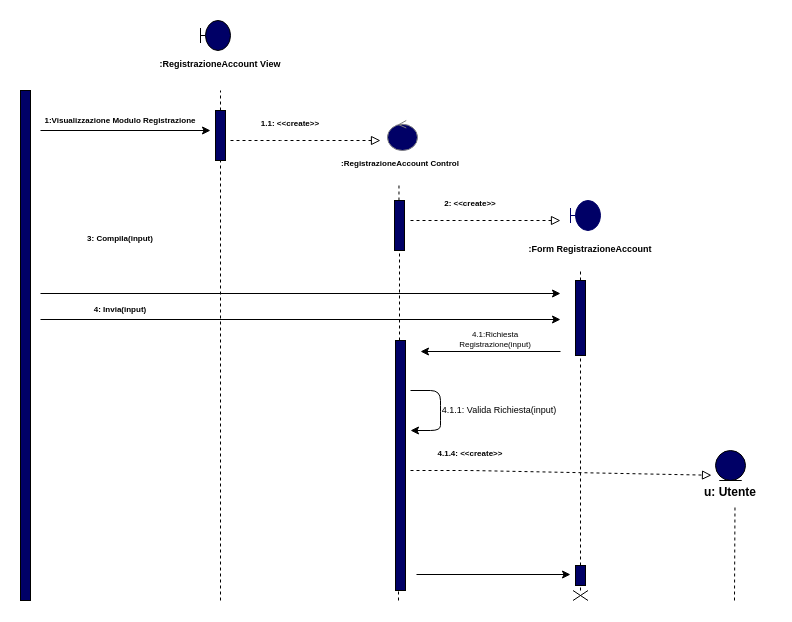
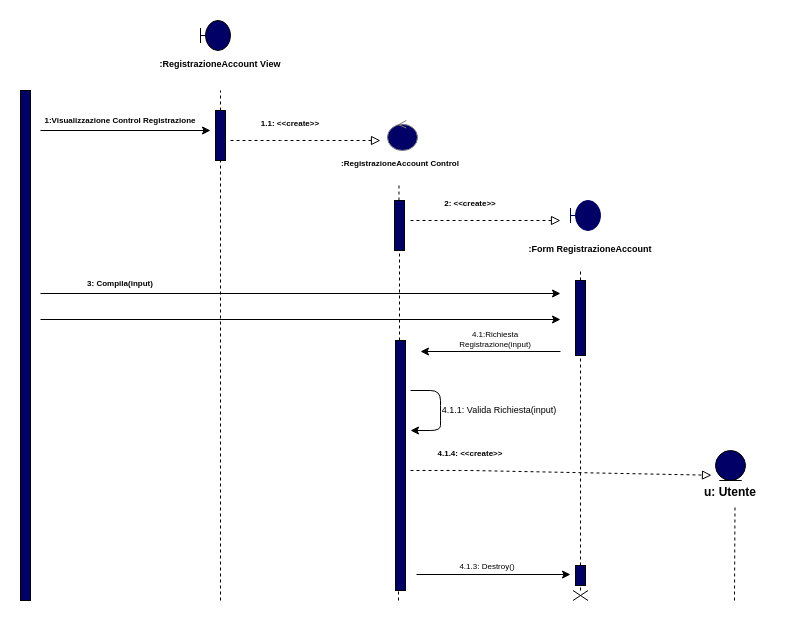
(120, 120) -> (120, 120)
(121, 239) -> (121, 284)
(121, 310) -> none
none -> (488, 567)
